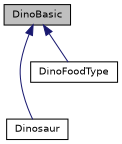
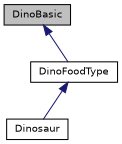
(20, 77) -> (53, 105)
